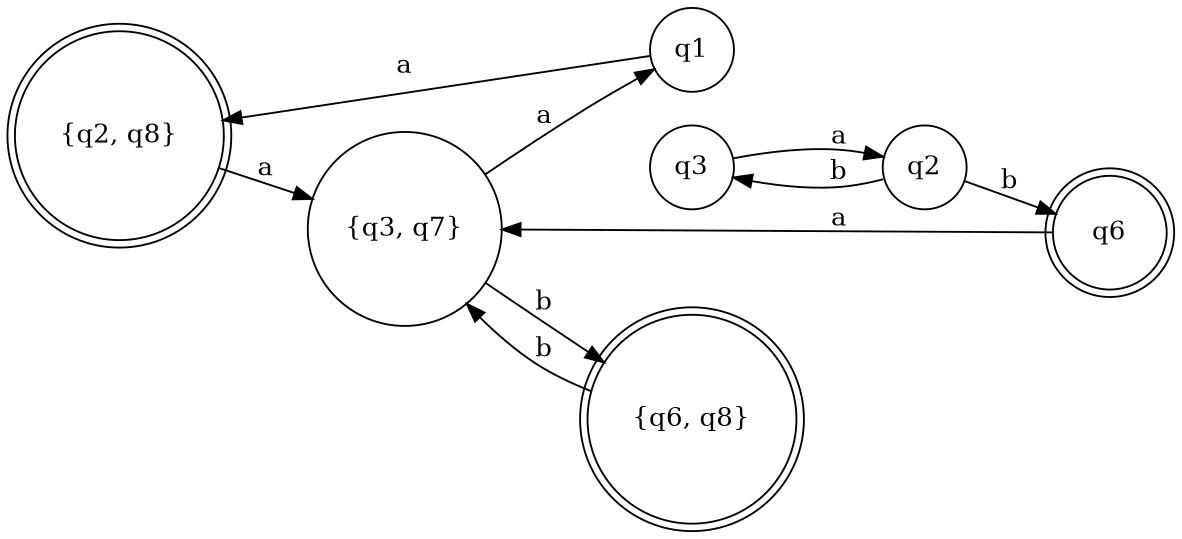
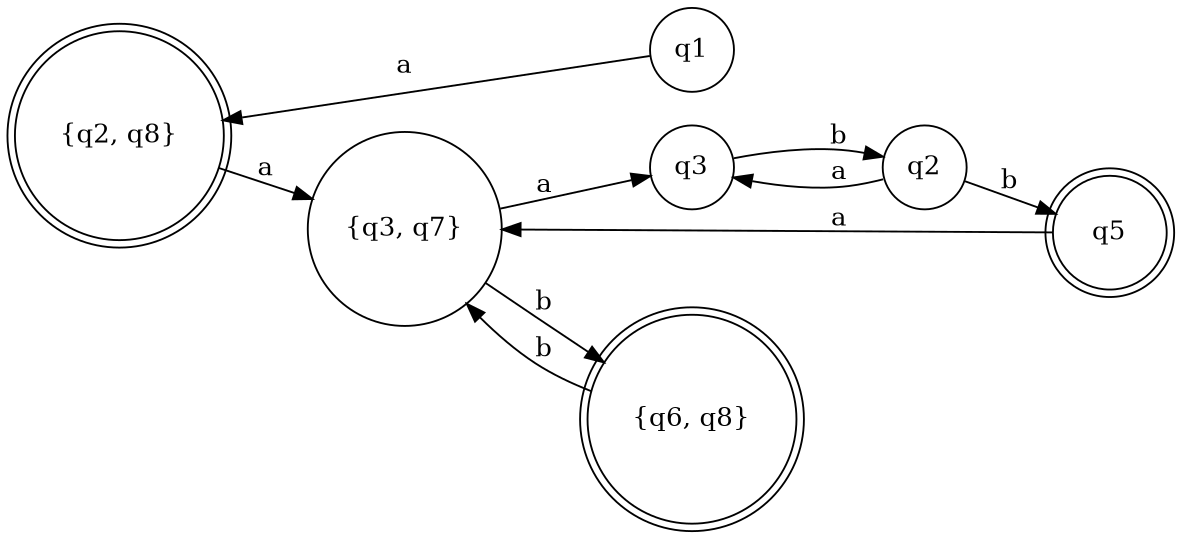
(560, 125) -> (566, 194)
(839, 137) -> (839, 137)
(839, 172) -> (839, 172)
(1110, 233) -> (1110, 233)
